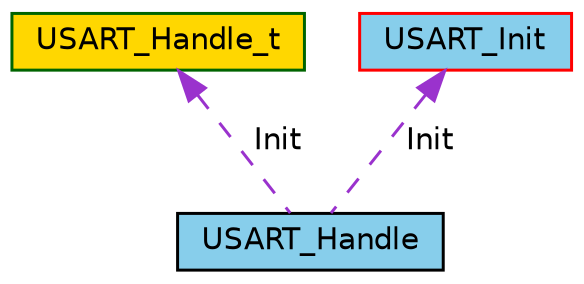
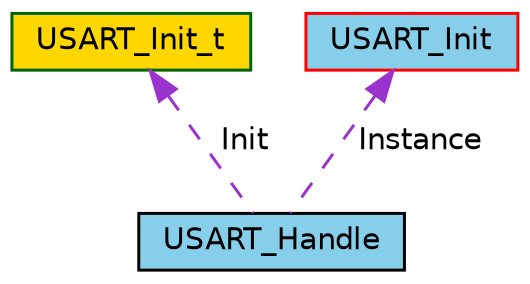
(158, 42) -> (131, 42)
(425, 142) -> (416, 142)
